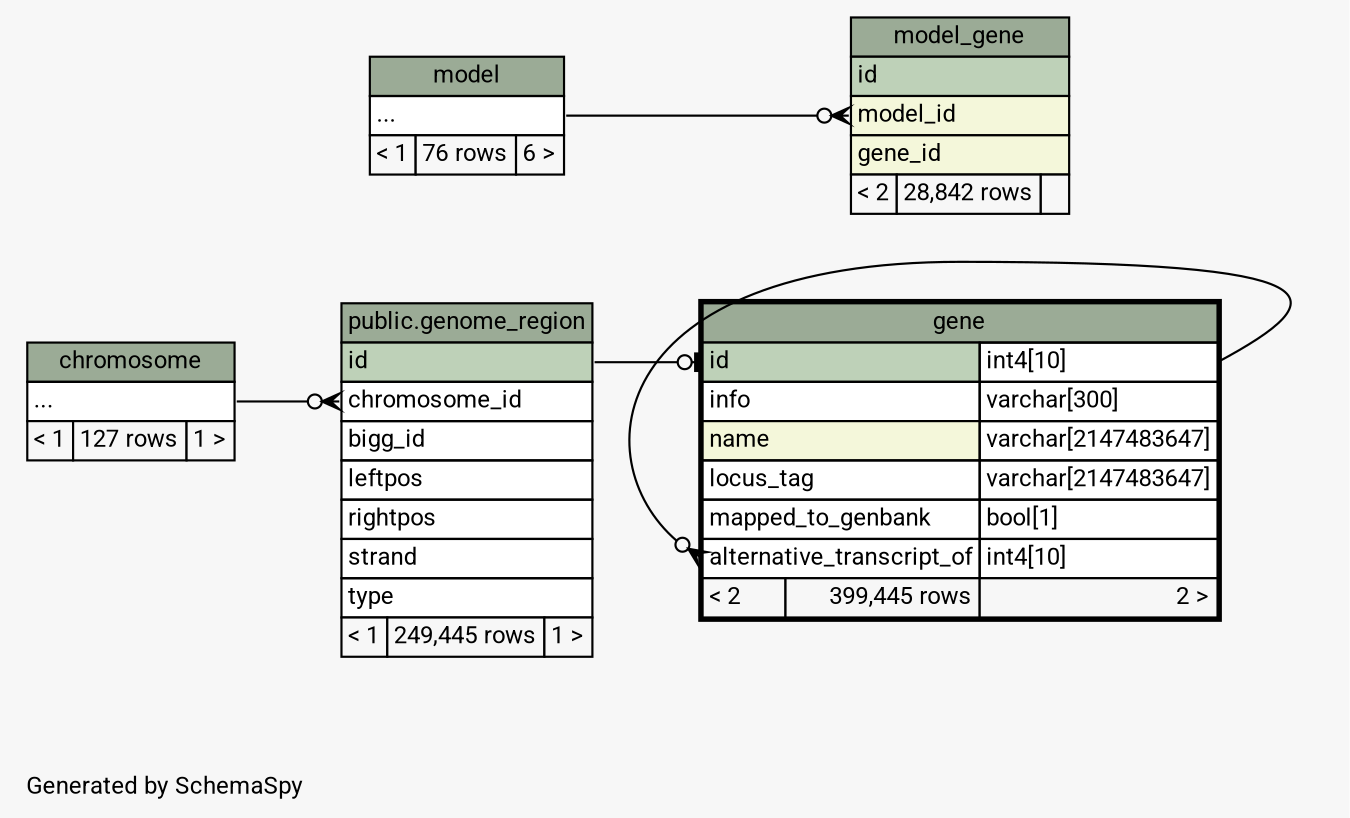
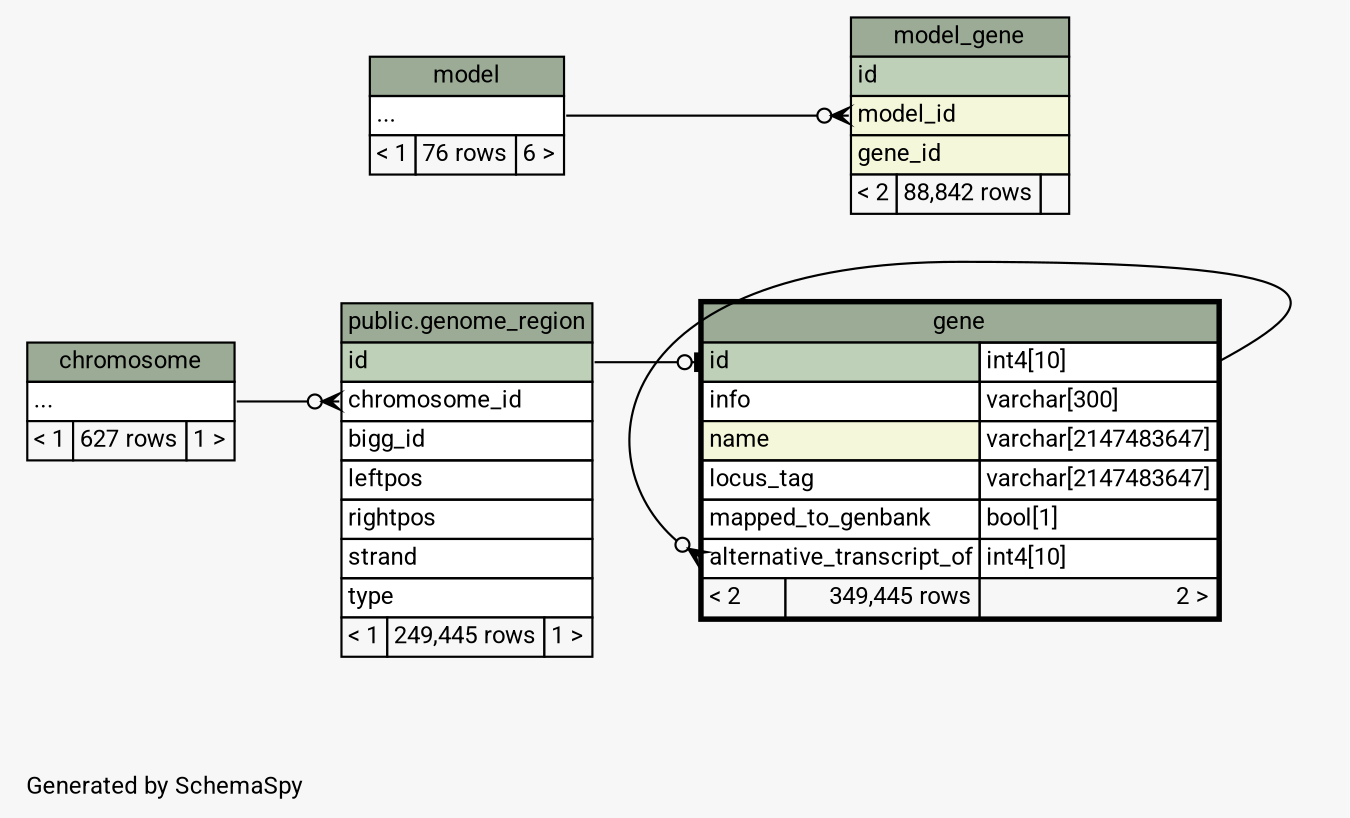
(969, 193) -> (969, 193)
(130, 440) -> (130, 440)
(901, 597) -> (901, 597)
